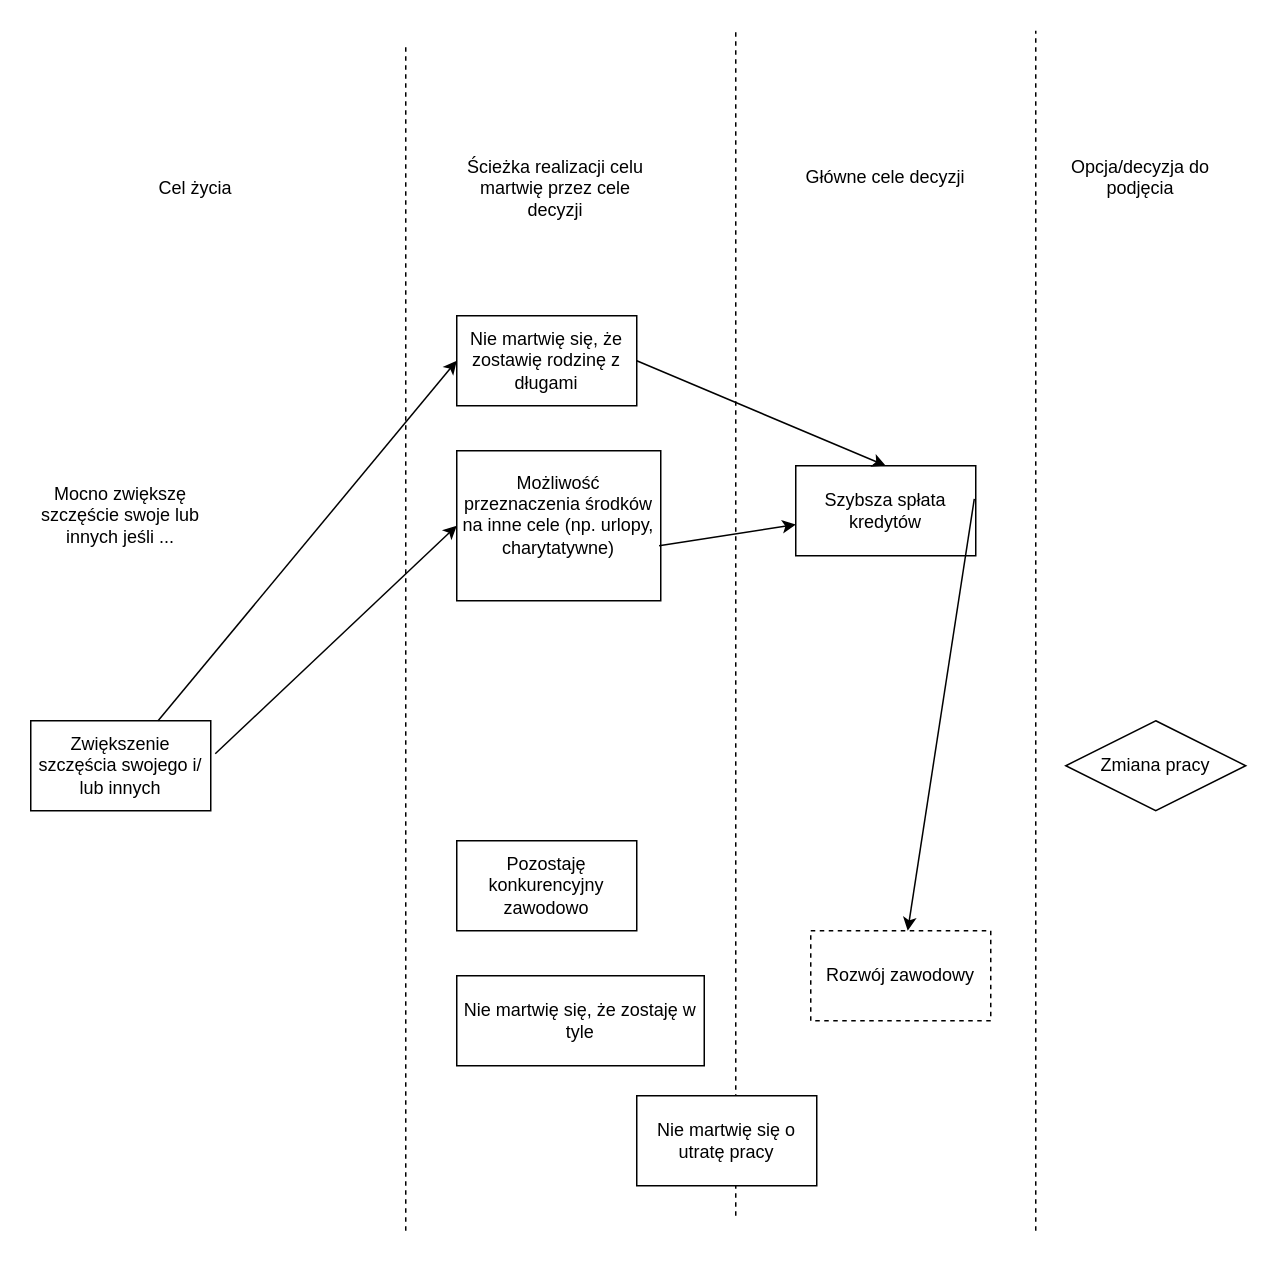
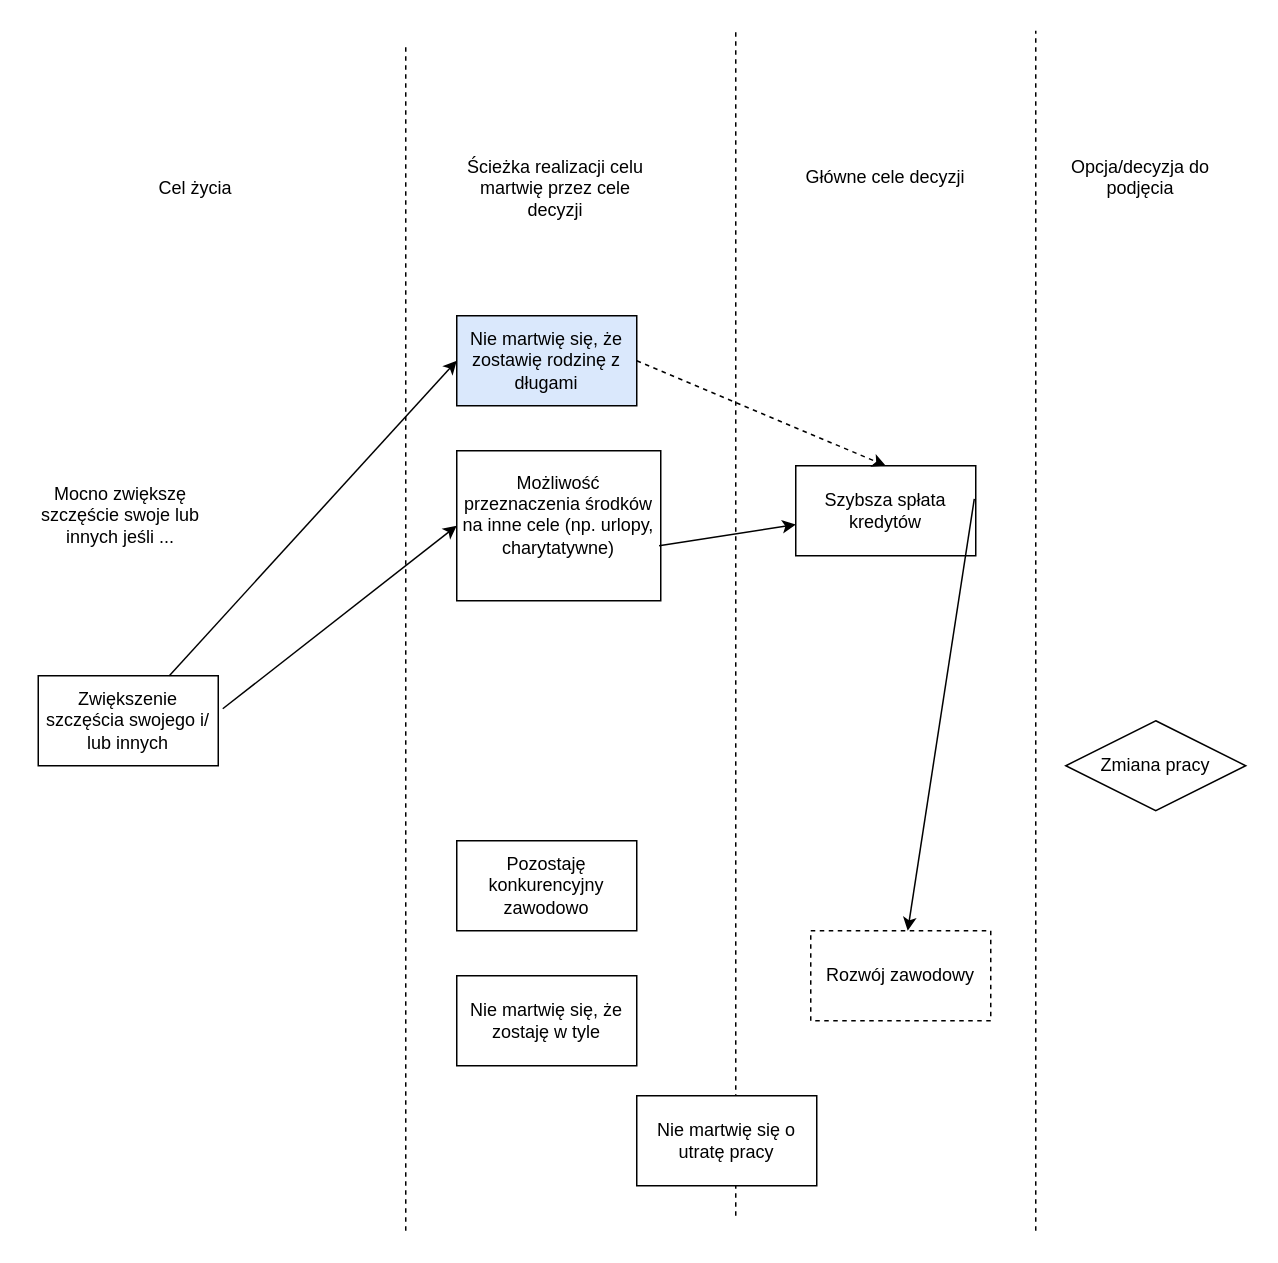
(547, 361) -> (547, 361)
(758, 412) -> (758, 412)
(121, 766) -> (128, 721)
(581, 1021) -> (547, 1021)
